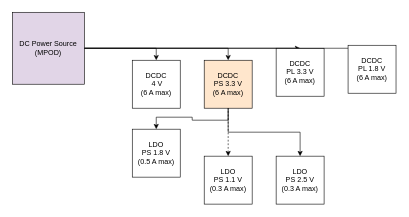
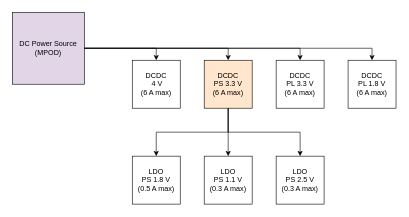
(372, 69) -> (372, 84)
(300, 72) -> (300, 84)
(228, 143) -> (228, 143)
(156, 153) -> (156, 180)
